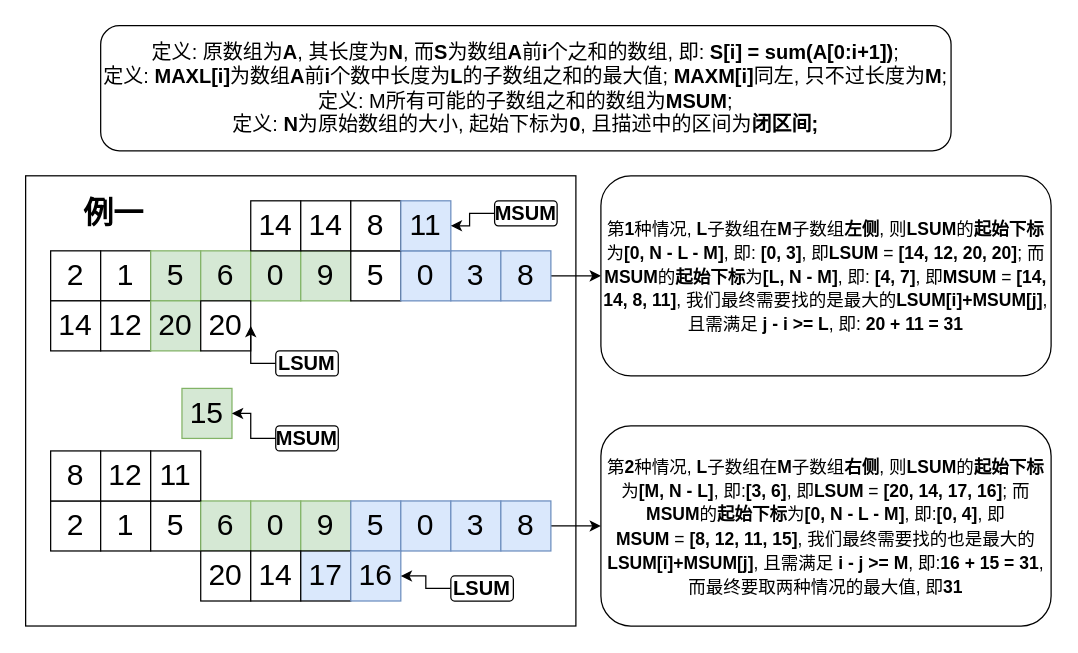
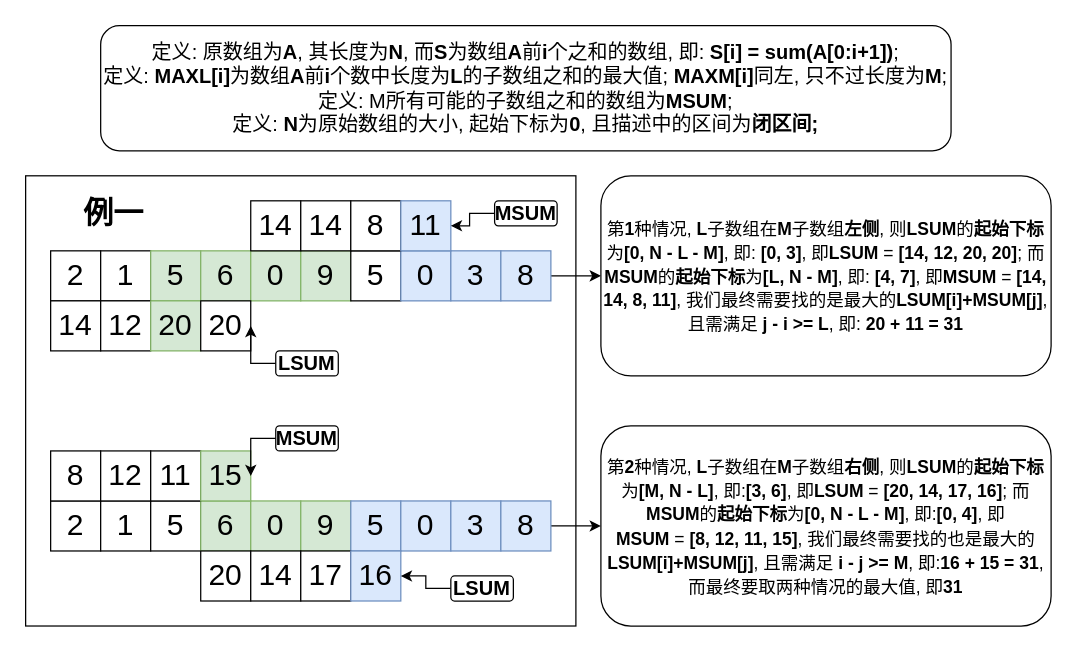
(207, 413) -> (226, 476)
(326, 576) -> (326, 576)
